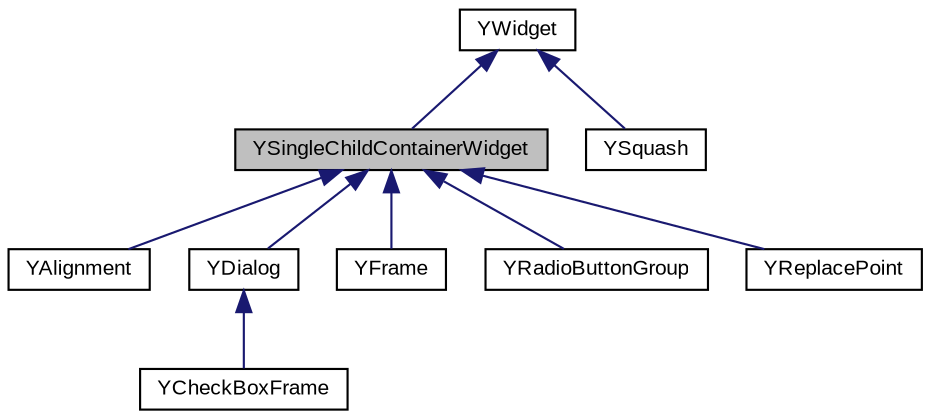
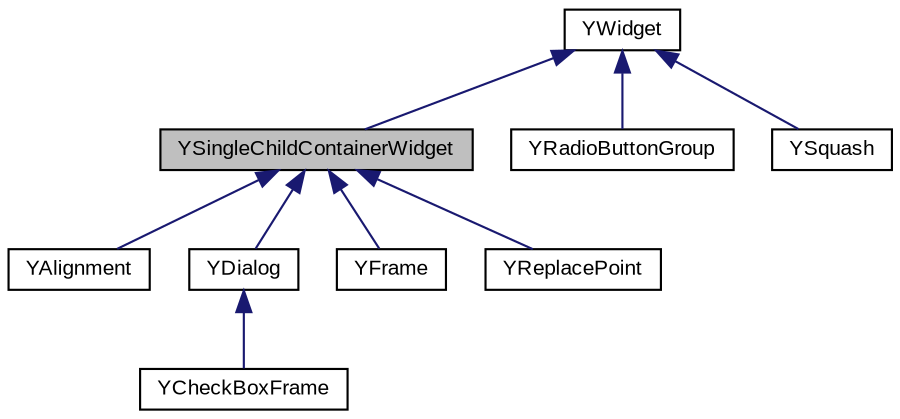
(504, 215) -> (622, 101)
